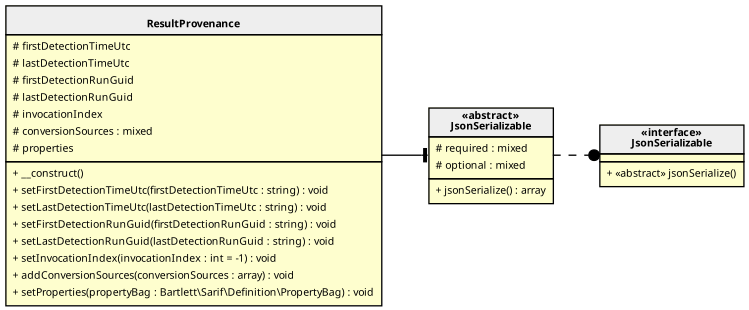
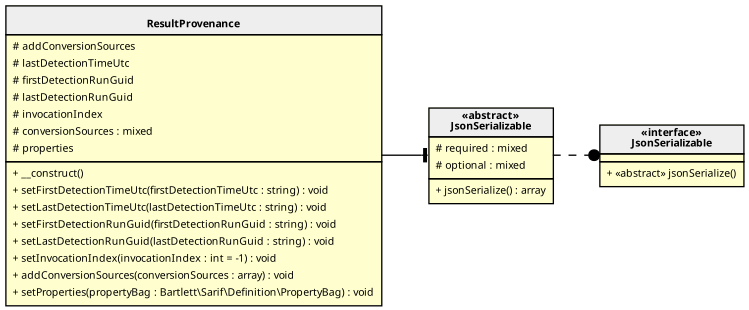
(72, 46) -> (74, 46)
